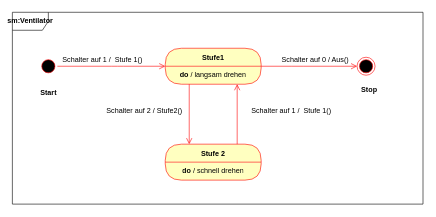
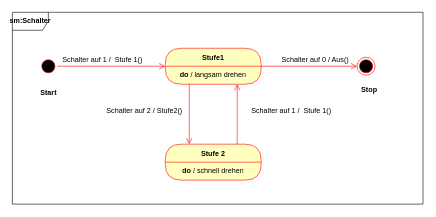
(30, 21) -> (30, 21)
